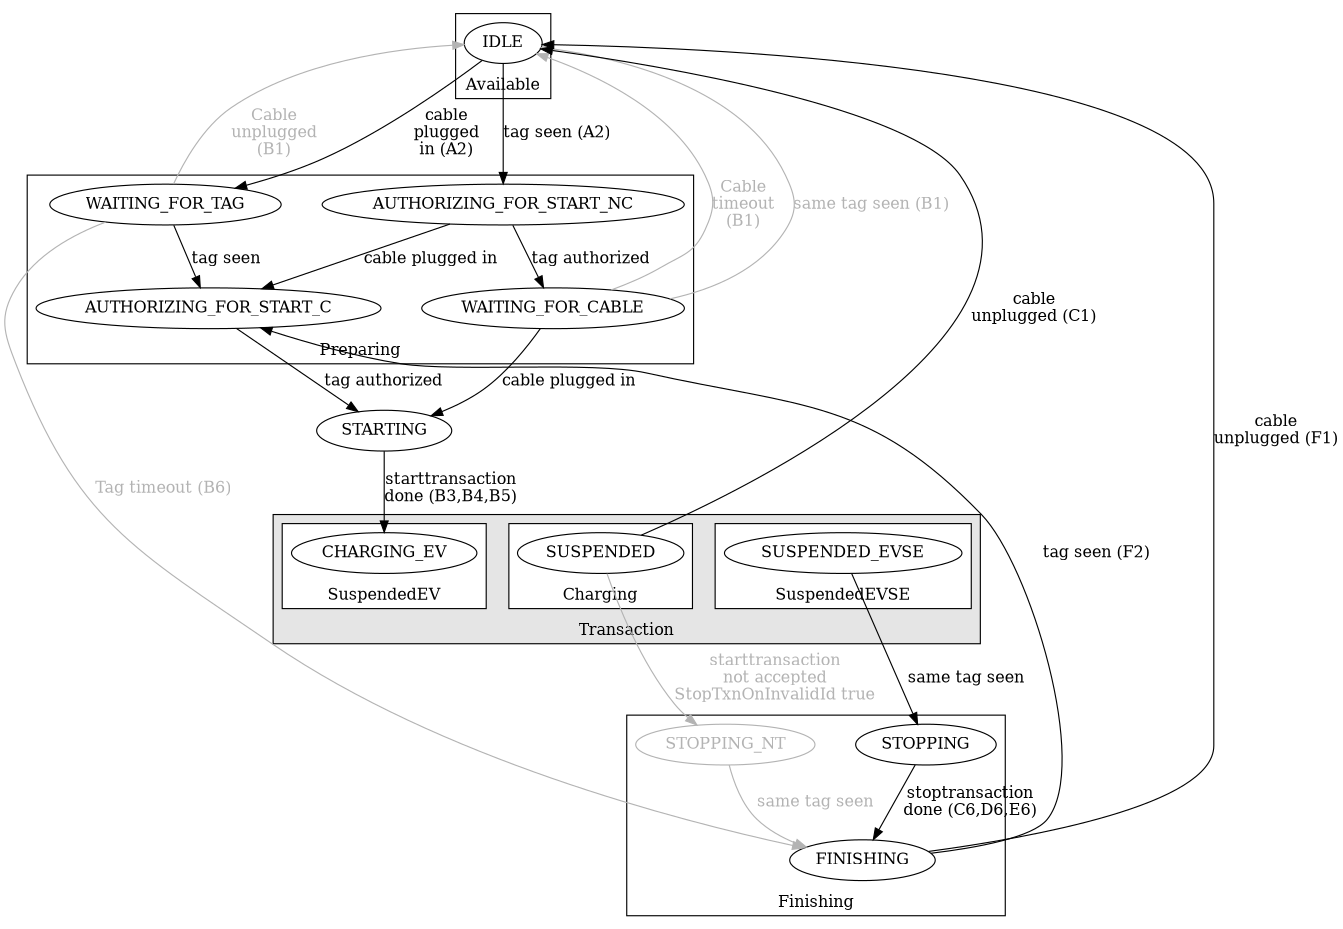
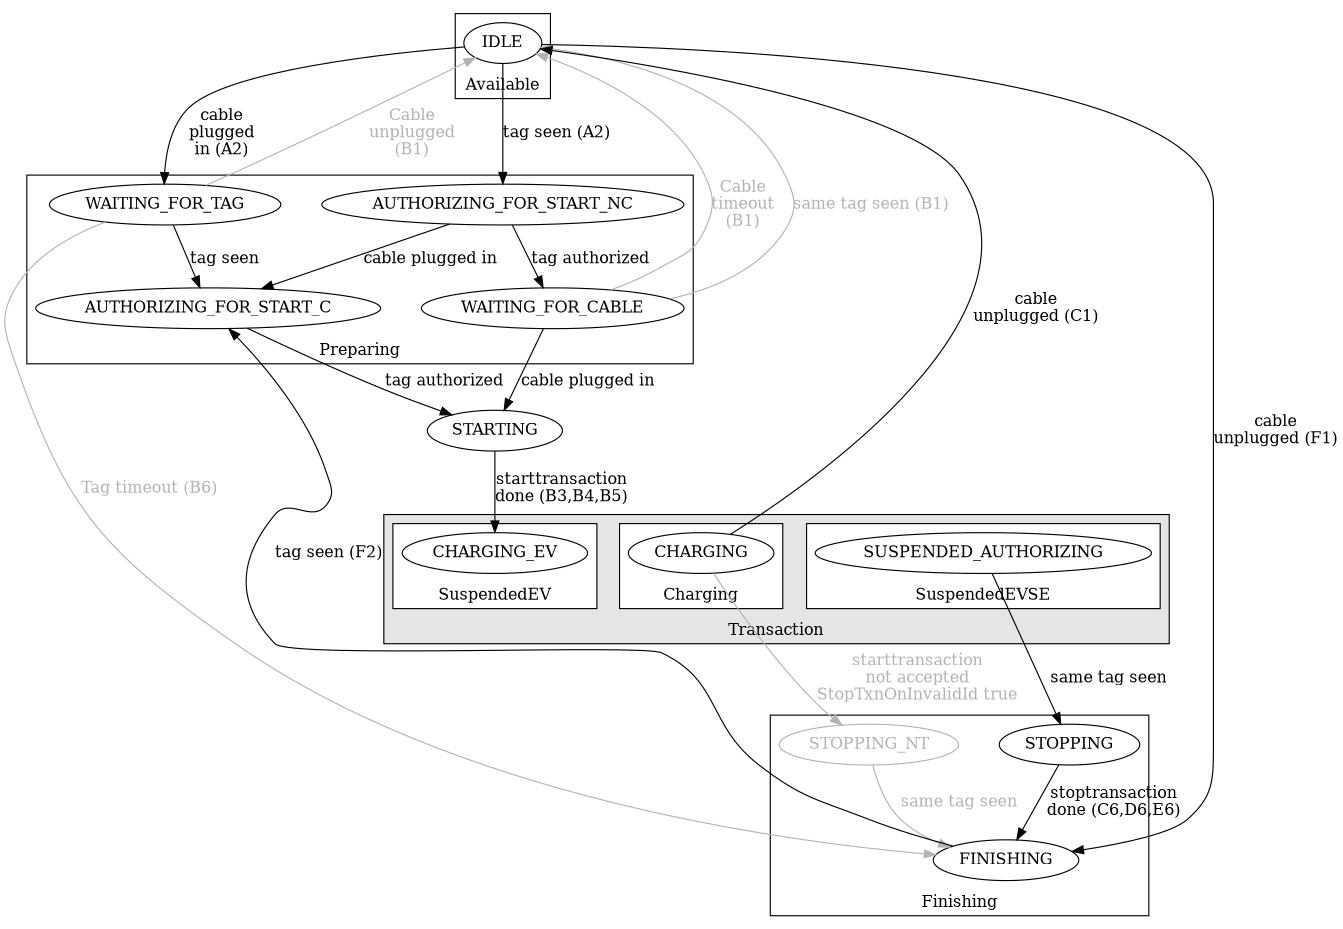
(1214, 280) -> (1213, 211)
(601, 553) -> (701, 553)
(843, 553) -> (983, 553)
